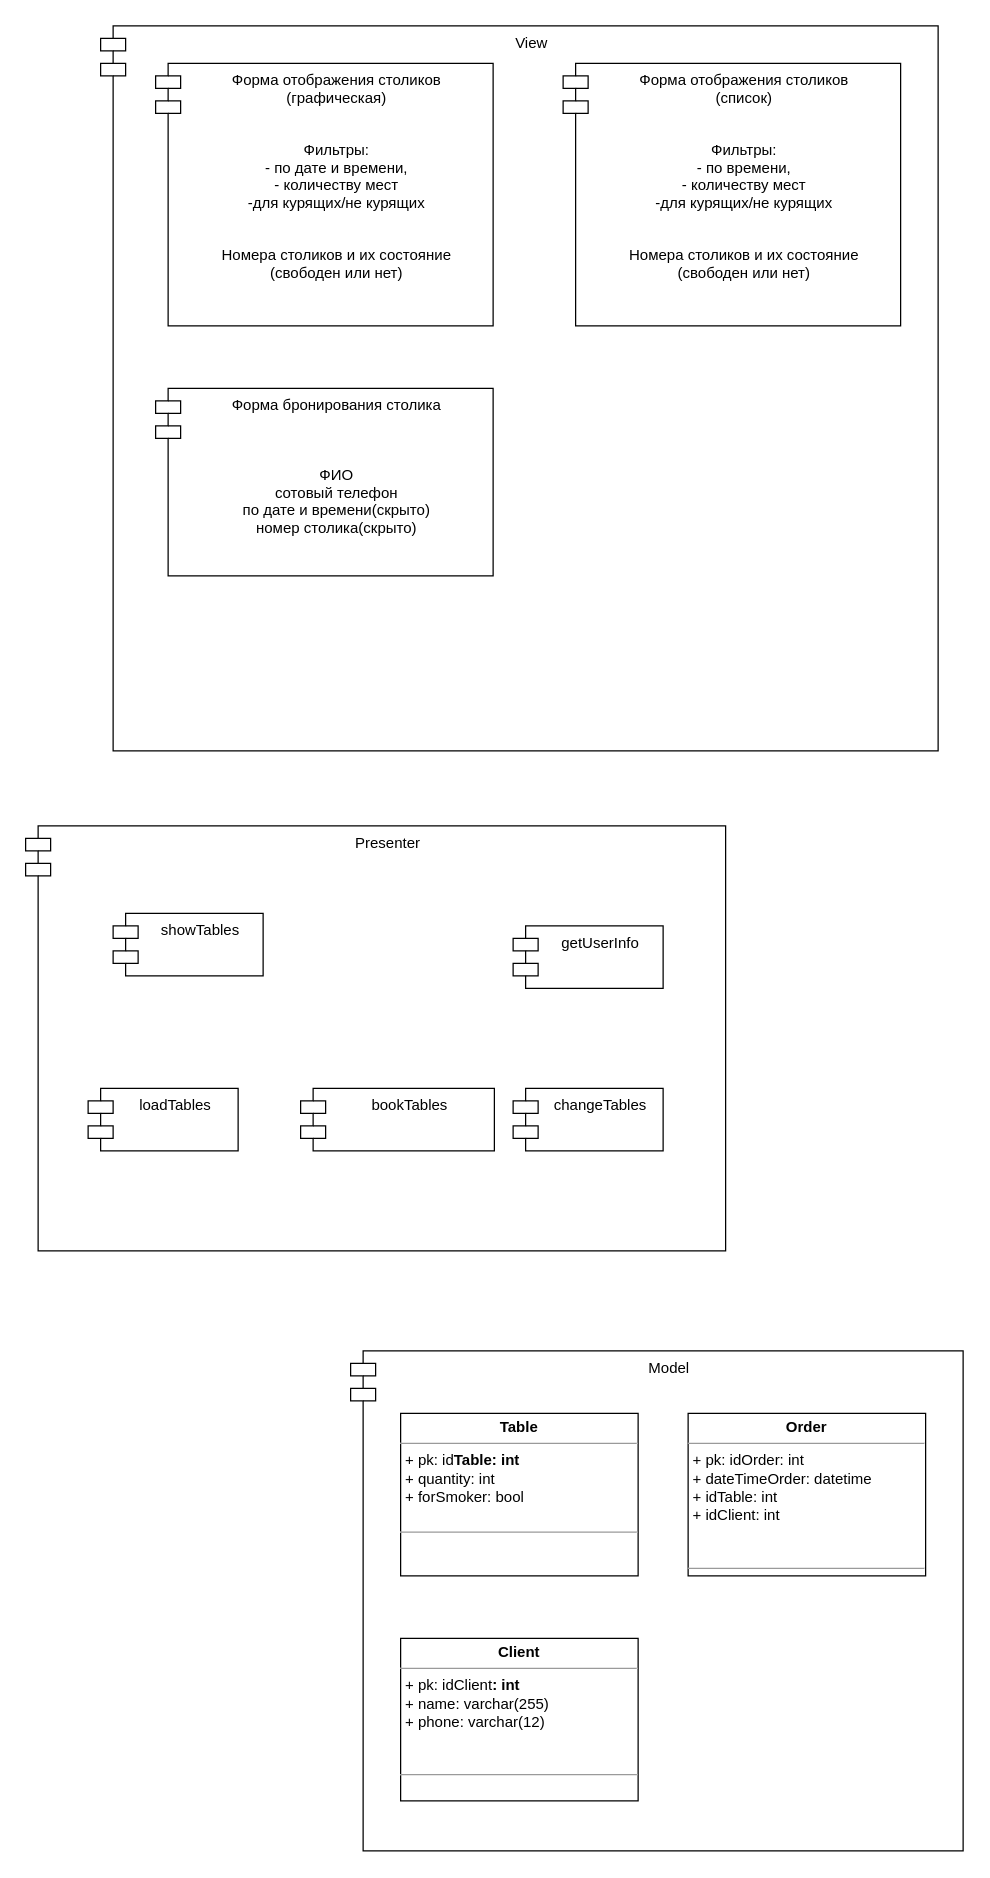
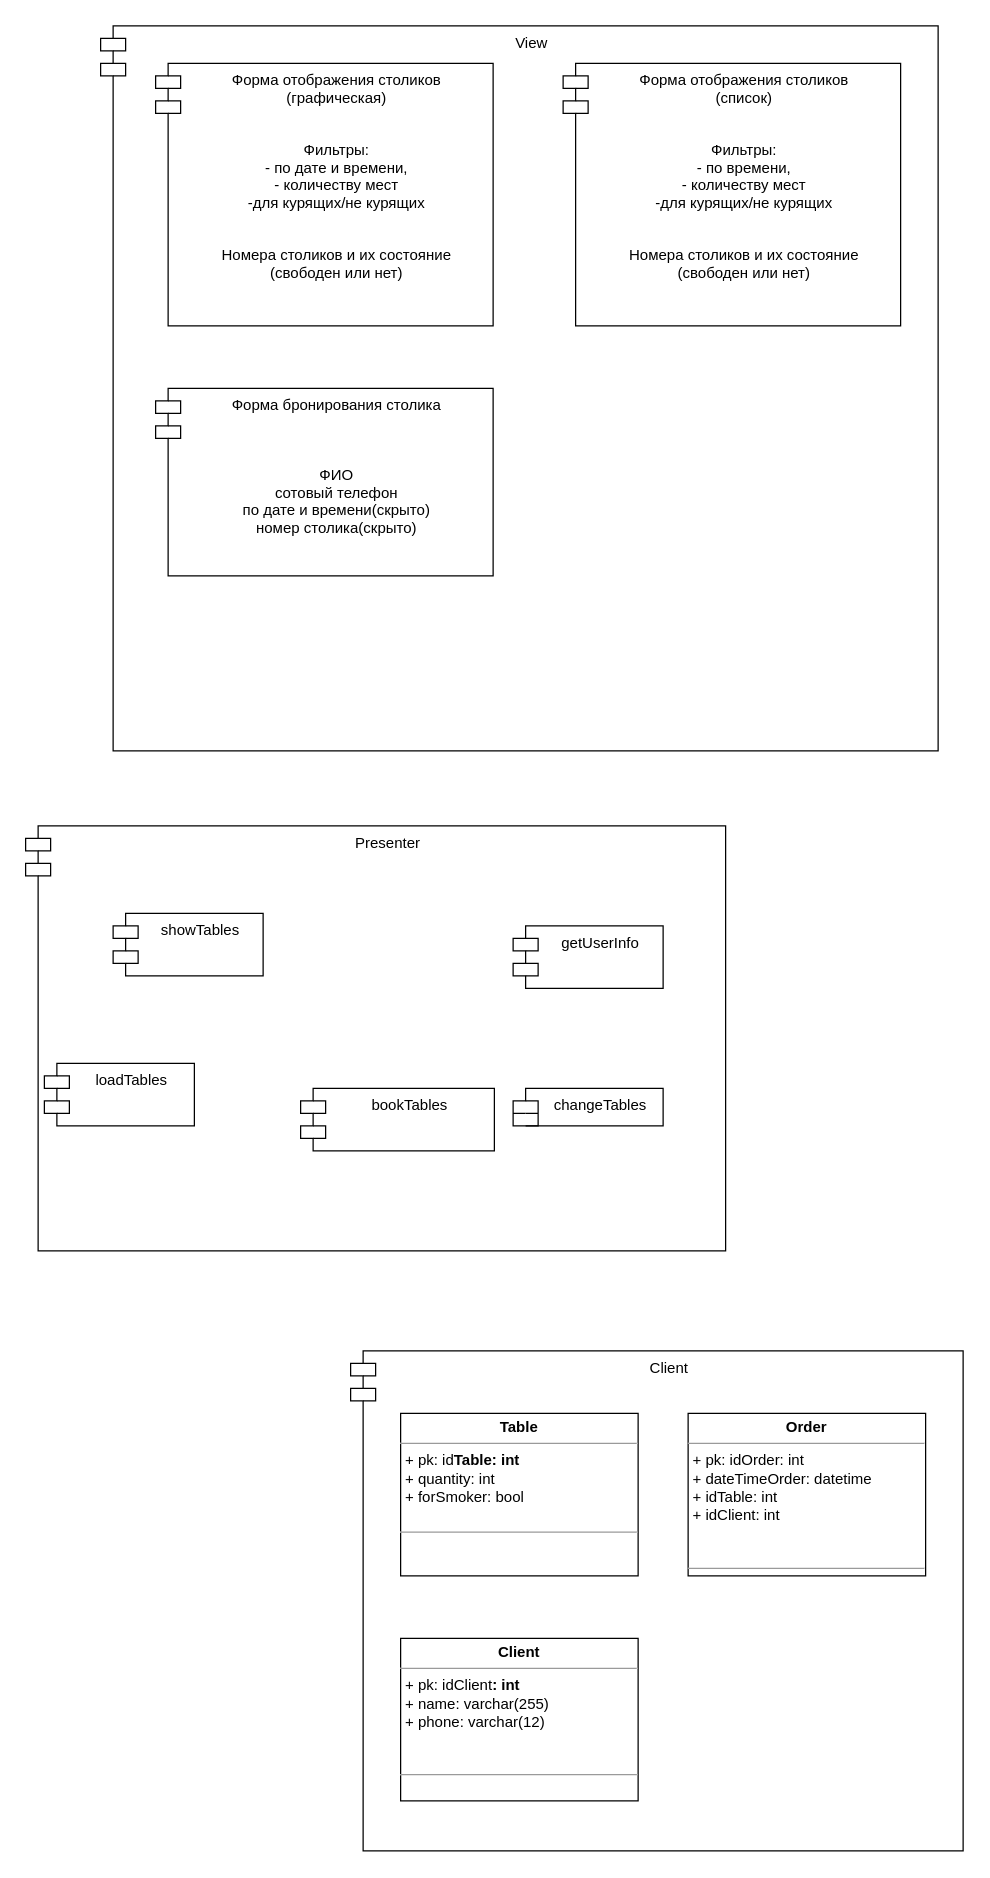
(163, 1119) -> (119, 1094)
(588, 1119) -> (588, 1107)
(669, 1368) -> (669, 1368)
